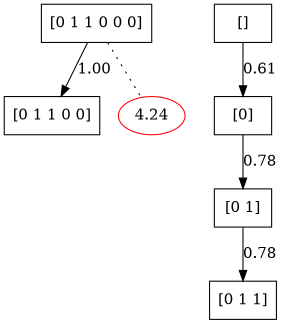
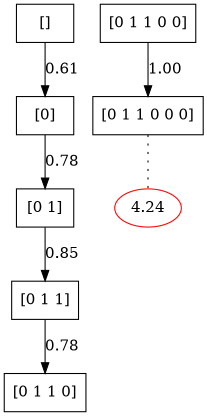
(77, 65) -> (148, 64)
(260, 254) -> (62, 254)
none -> (45, 393)
